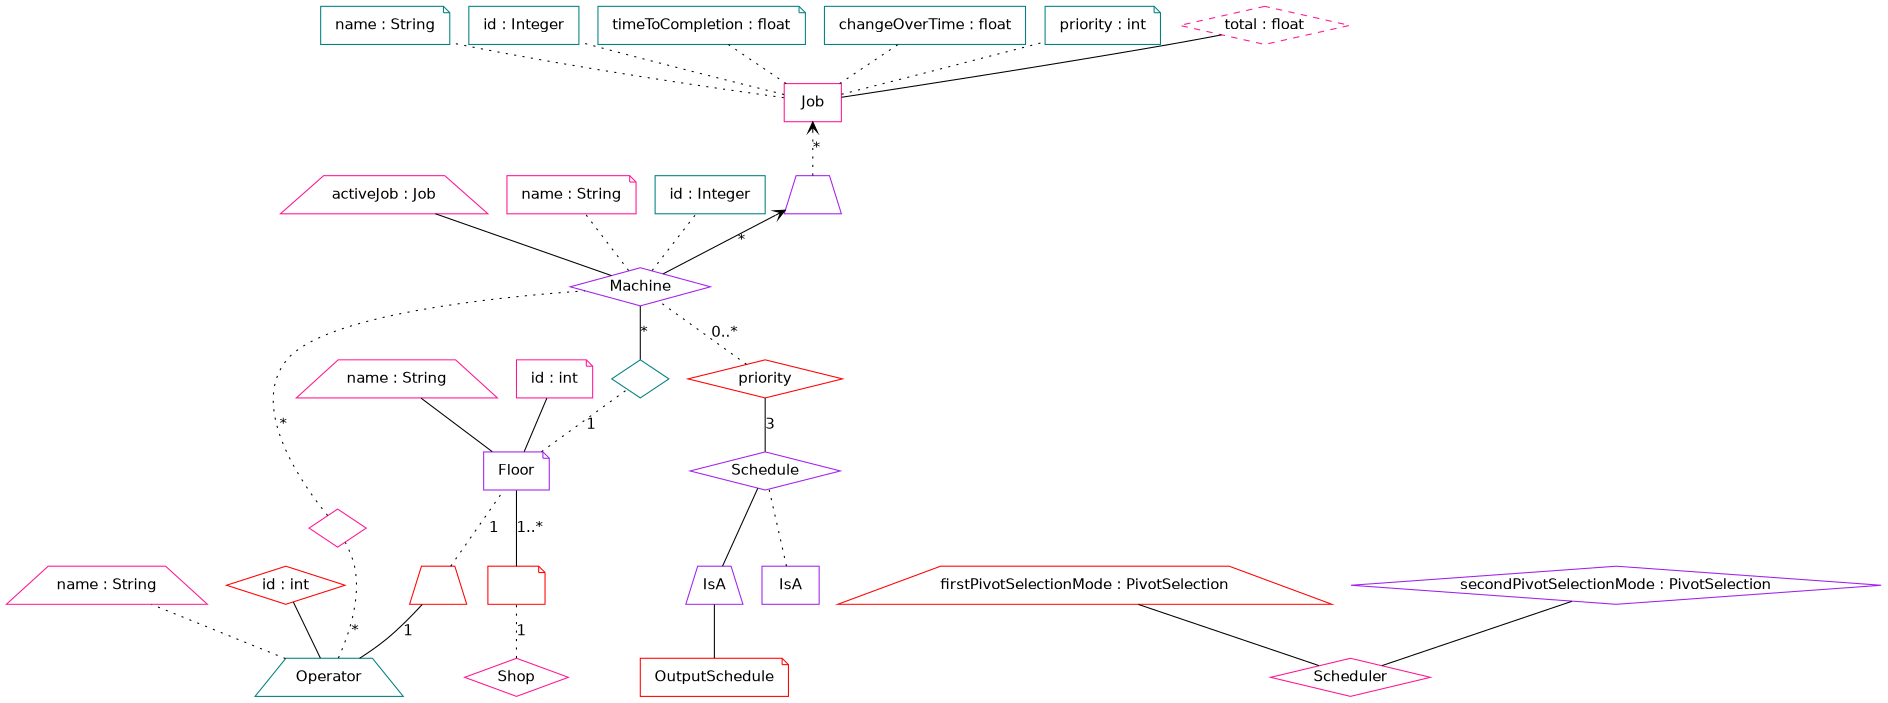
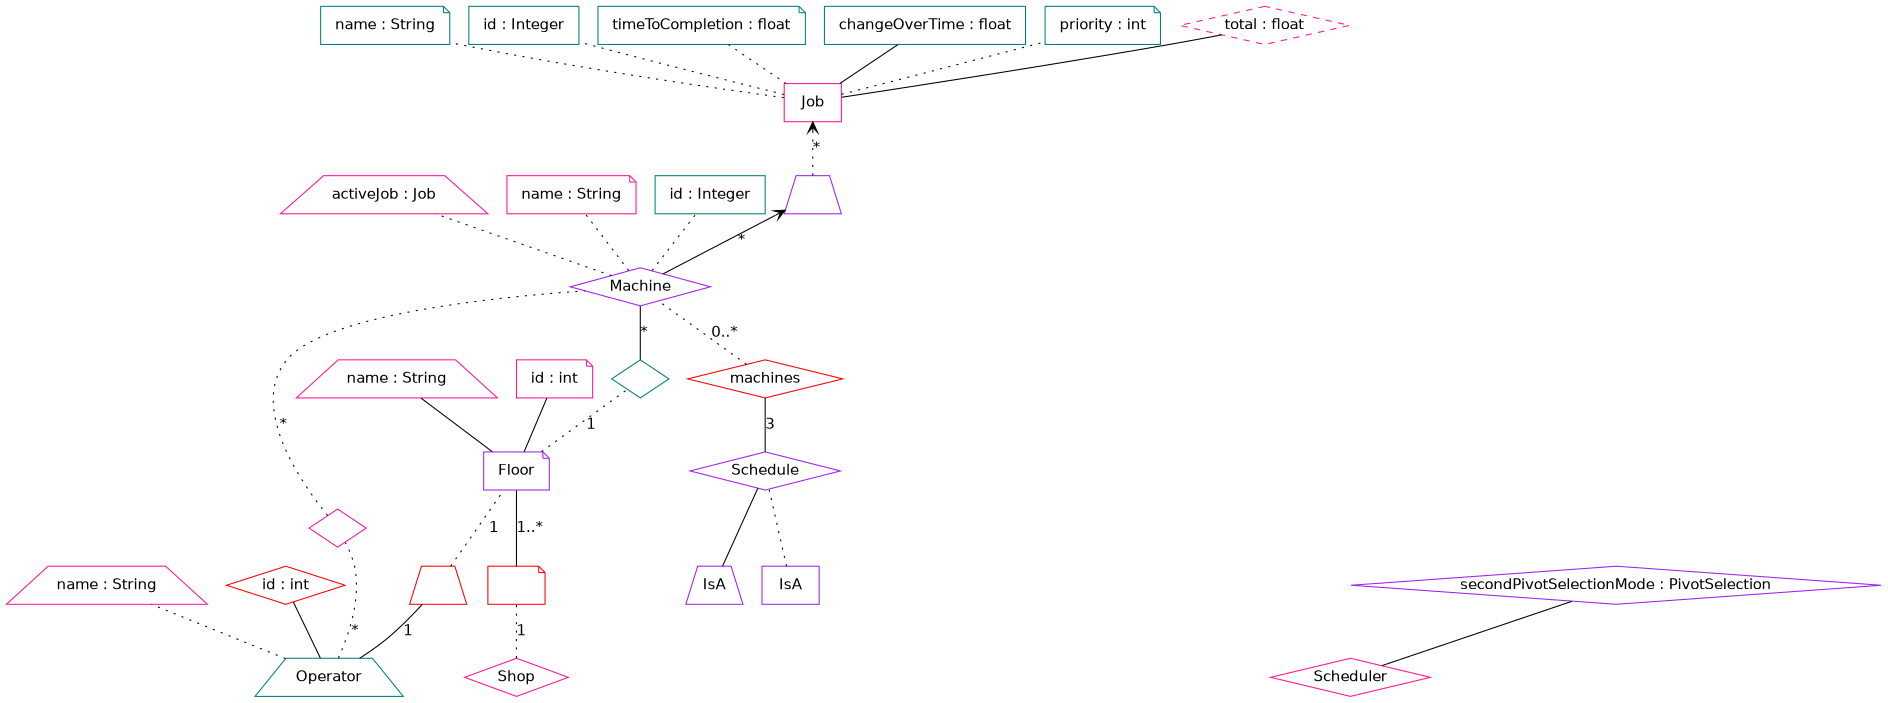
(869, 64) -> (869, 64)
(523, 245) -> (523, 245)
(765, 379) -> (765, 379)
(1085, 585) -> none
(714, 677) -> none
